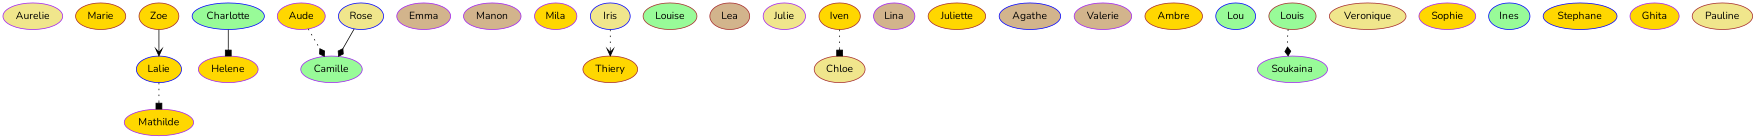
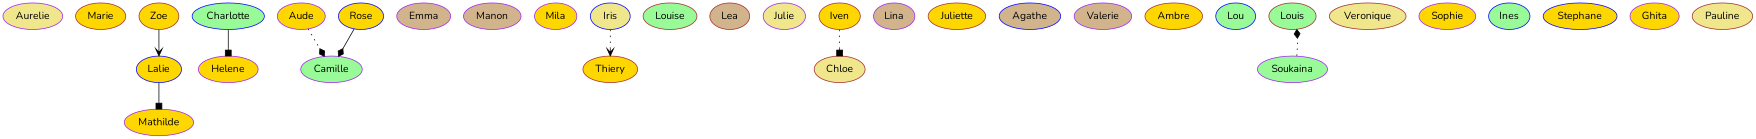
(361, 16) -> (361, 16)
(1288, 38) -> (1297, 47)
(159, 92) -> (159, 92)
